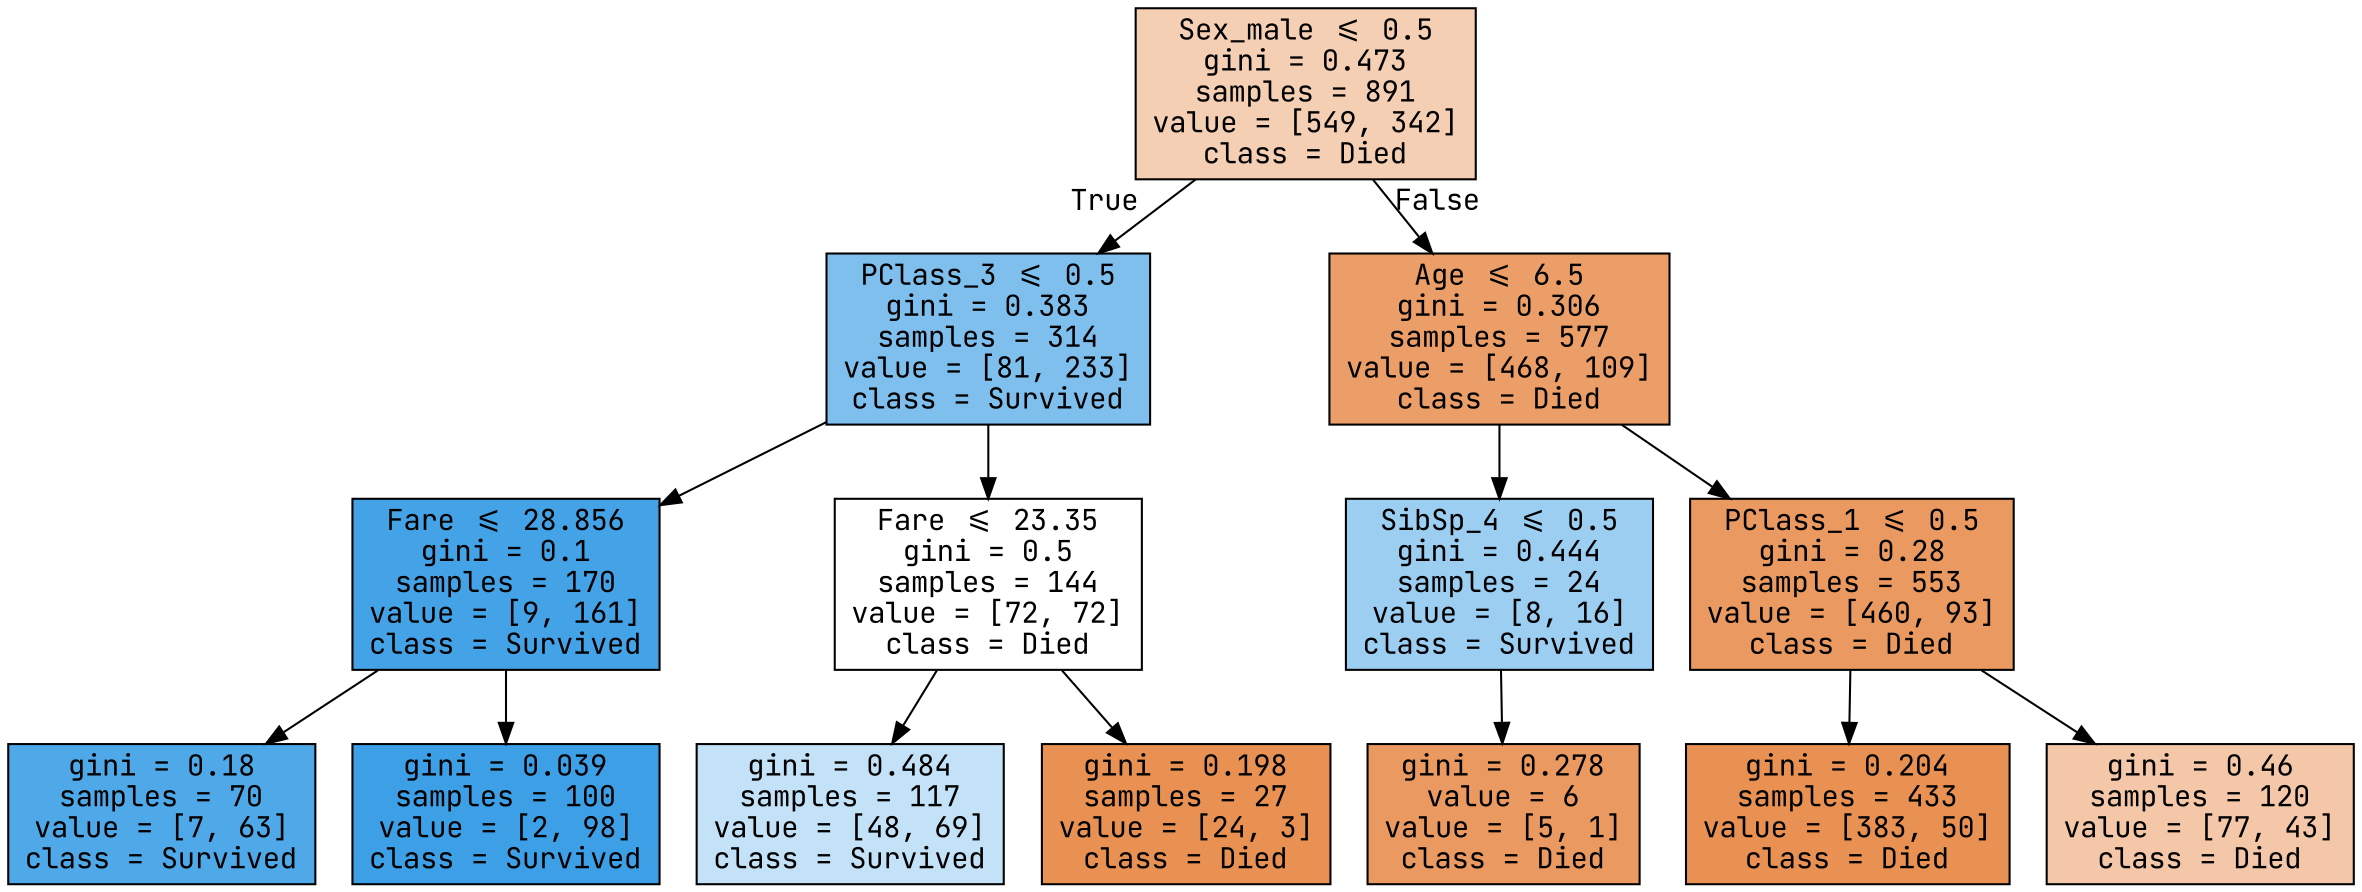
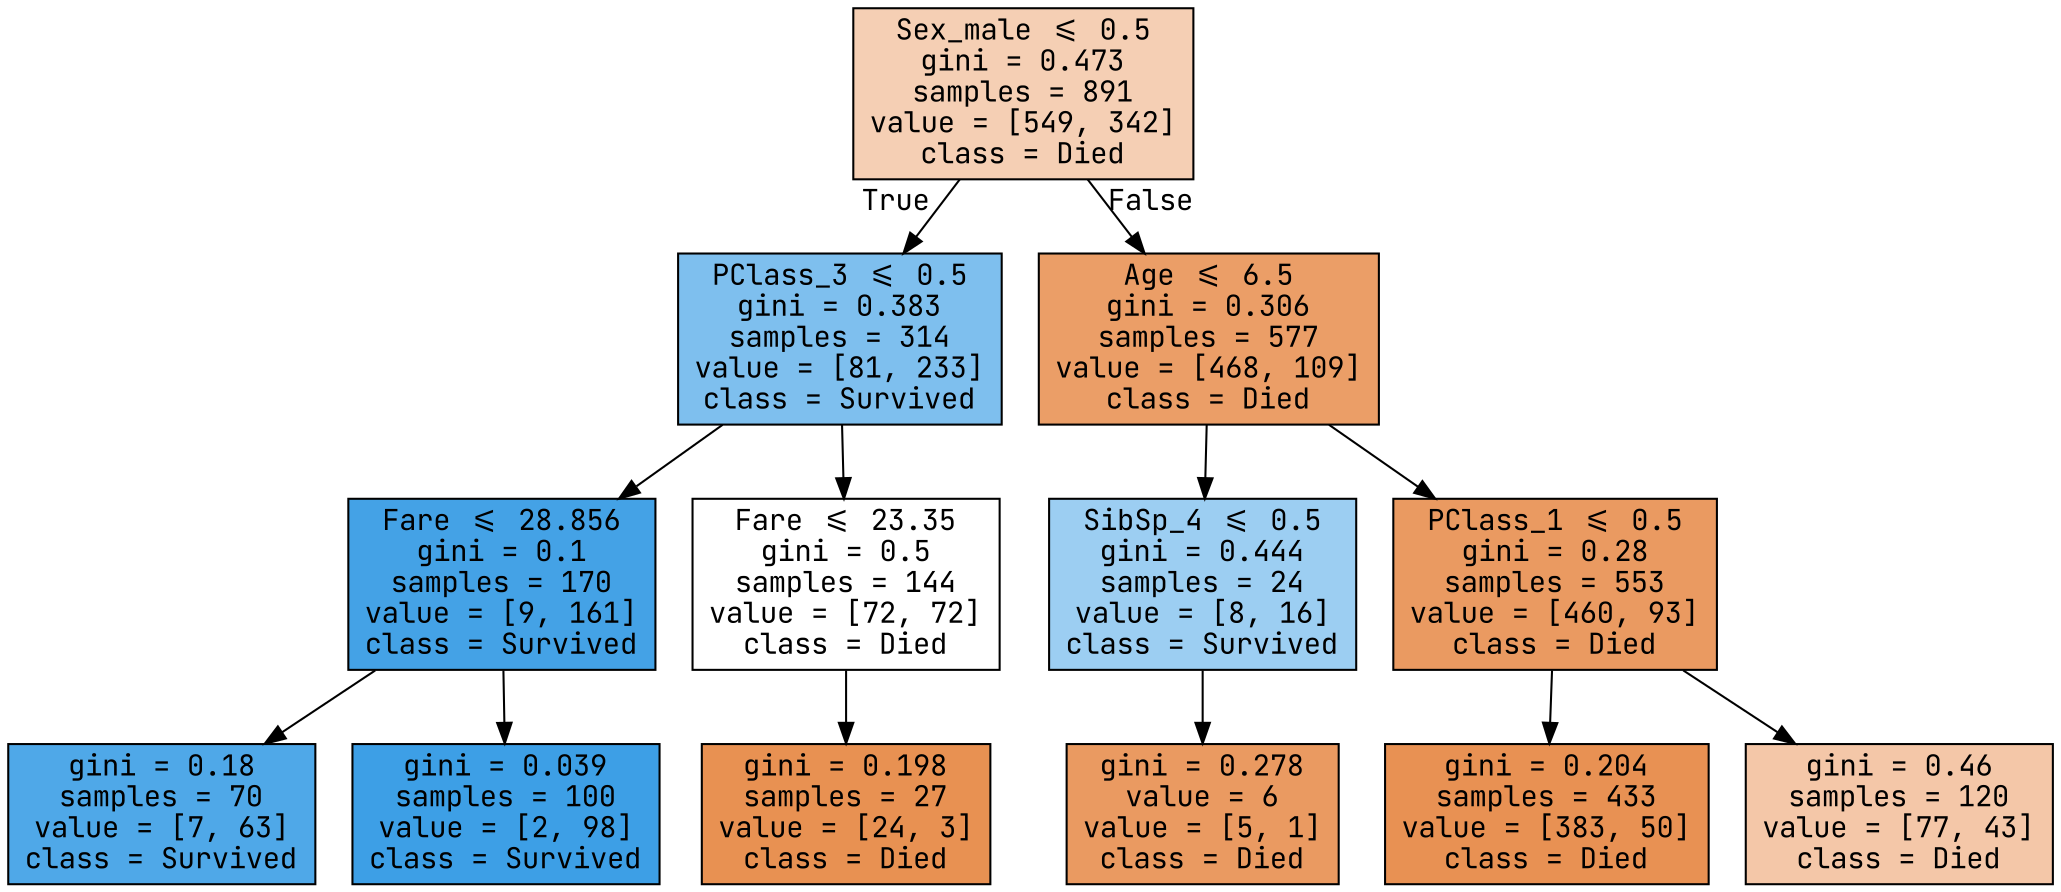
(850, 814) -> none
